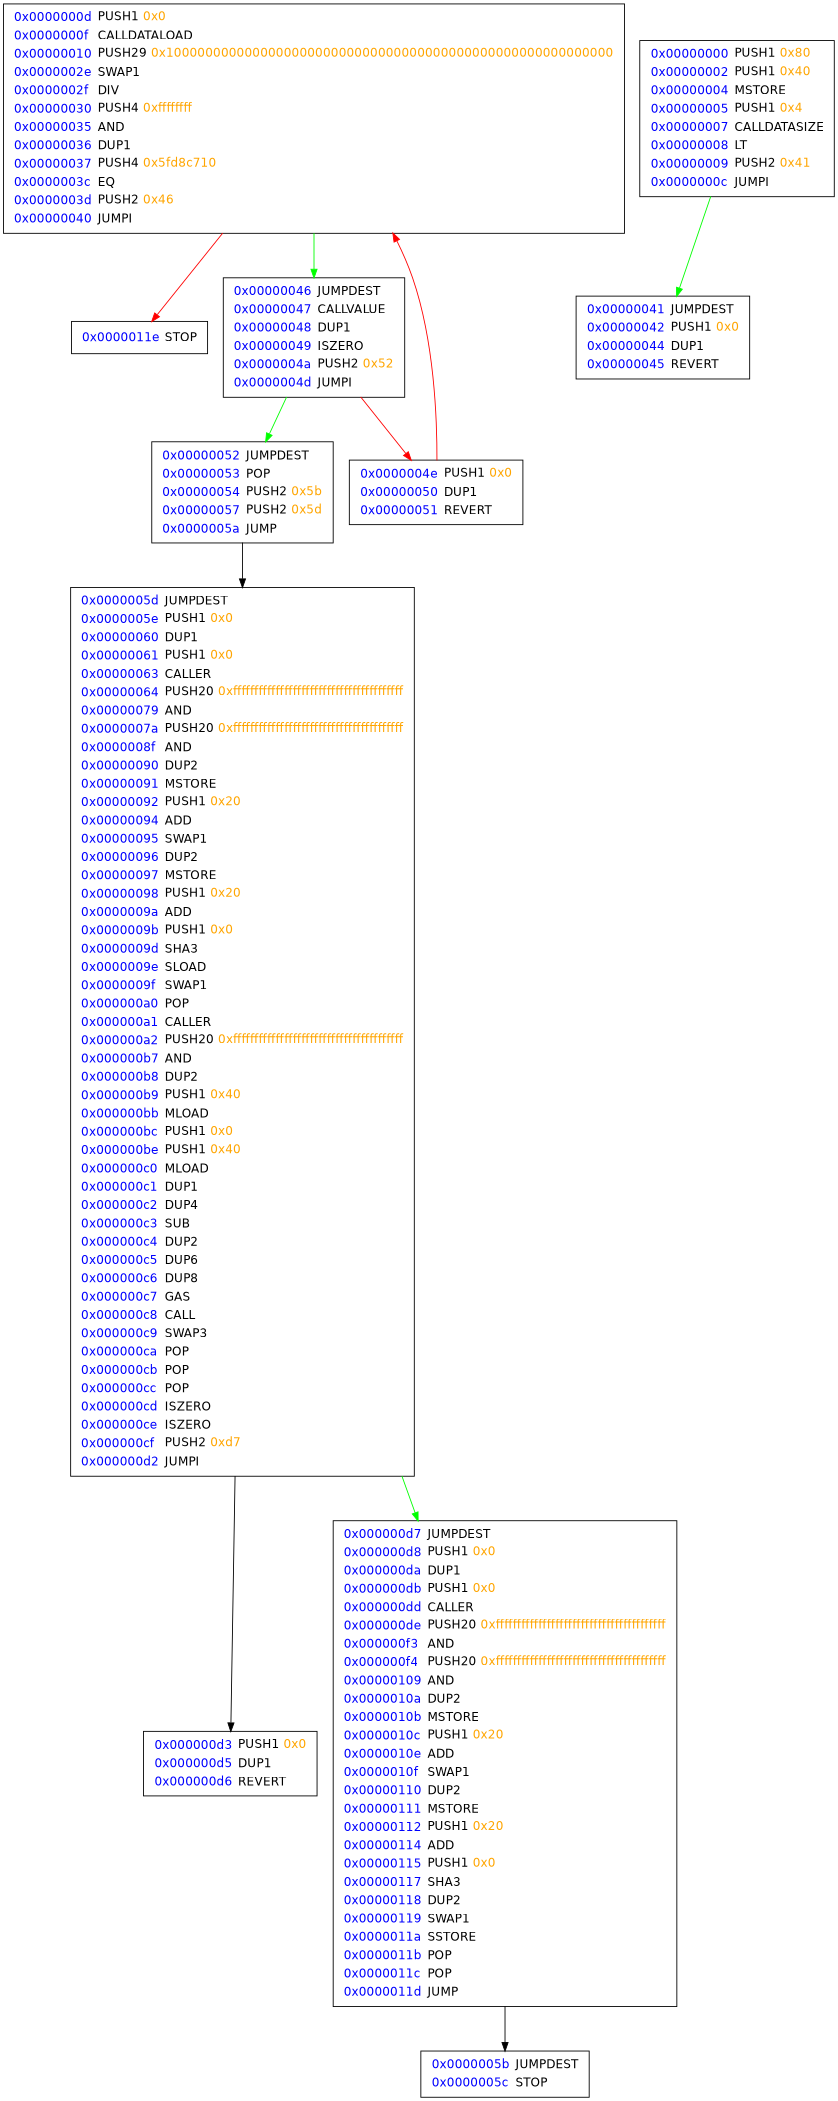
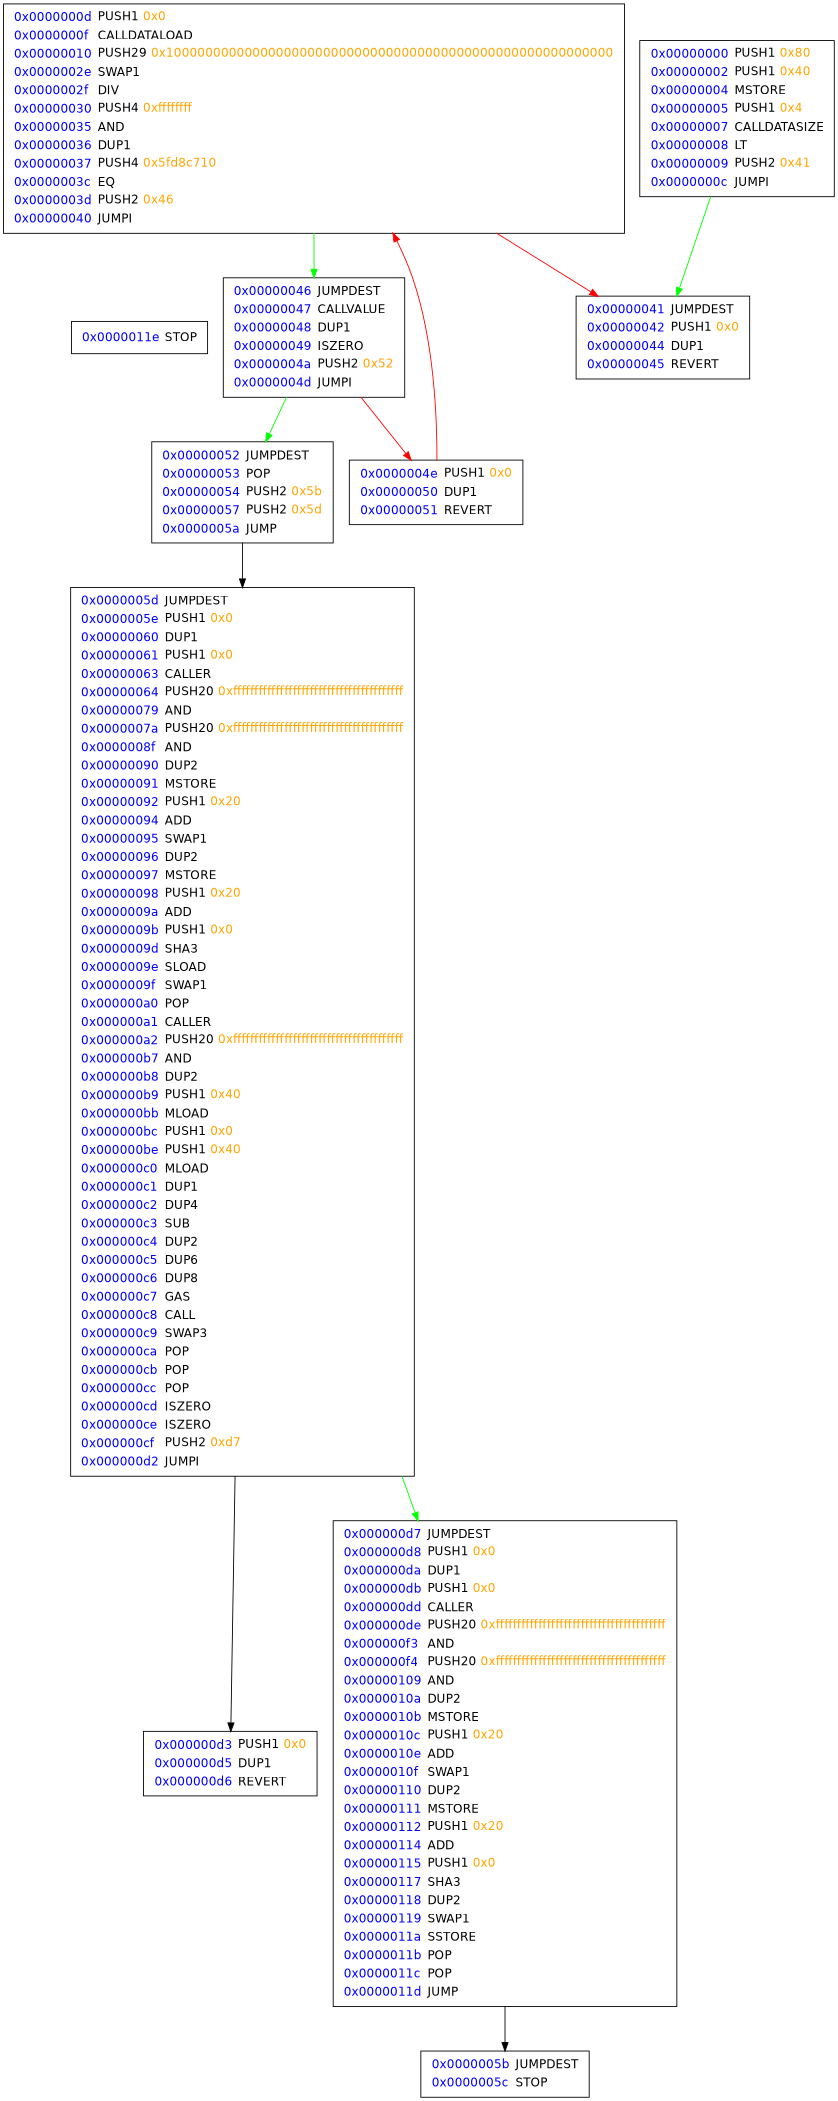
(190, 274) -> (544, 262)
